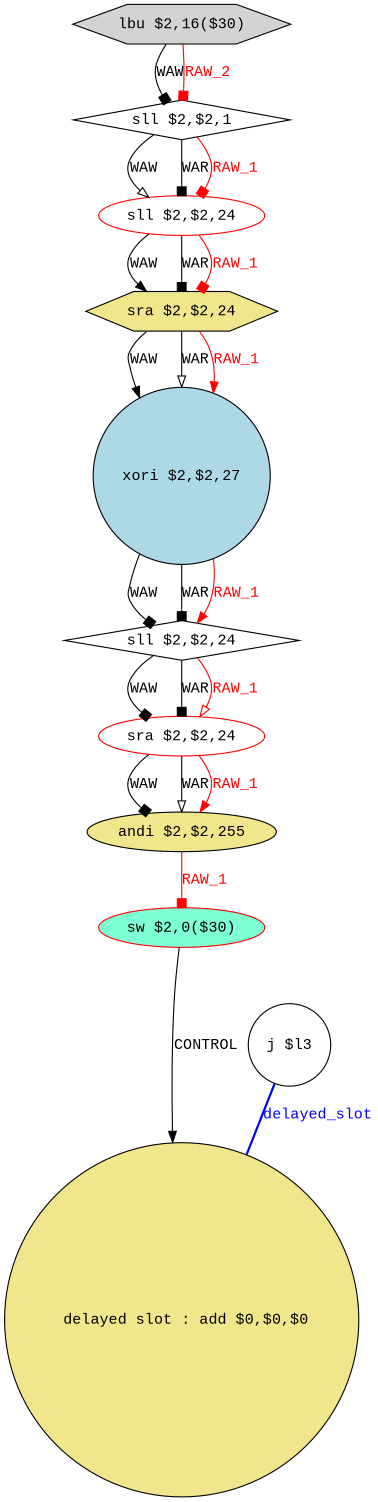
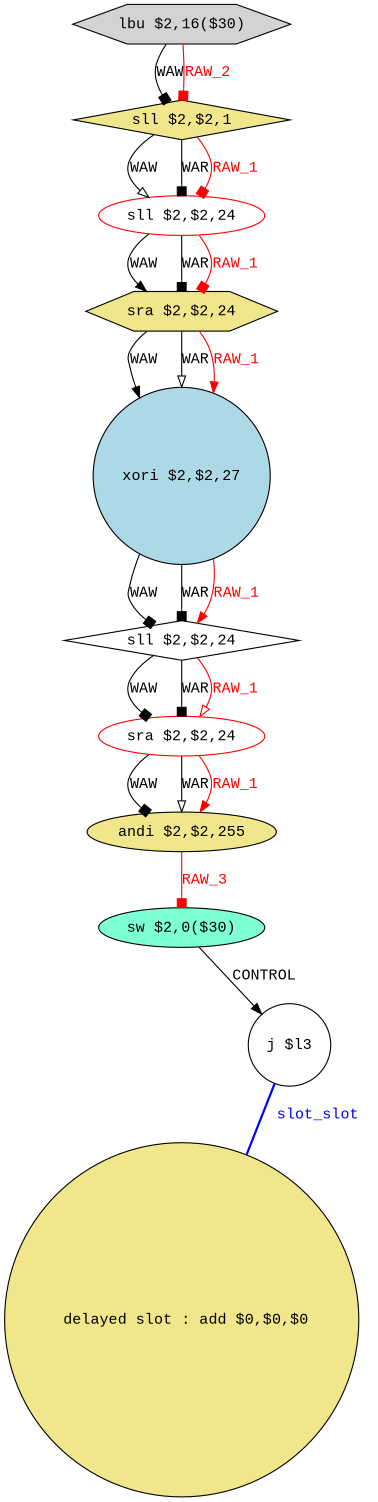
(182, 120) -> (182, 120)
(205, 880) -> (205, 880)
(182, 928) -> (182, 928)
(173, 1039) -> (227, 977)
(318, 1114) -> (318, 1114)
